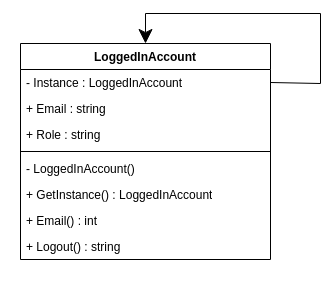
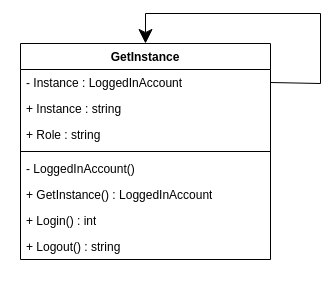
(146, 58) -> (146, 58)
(69, 110) -> (83, 110)
(66, 222) -> (68, 222)
